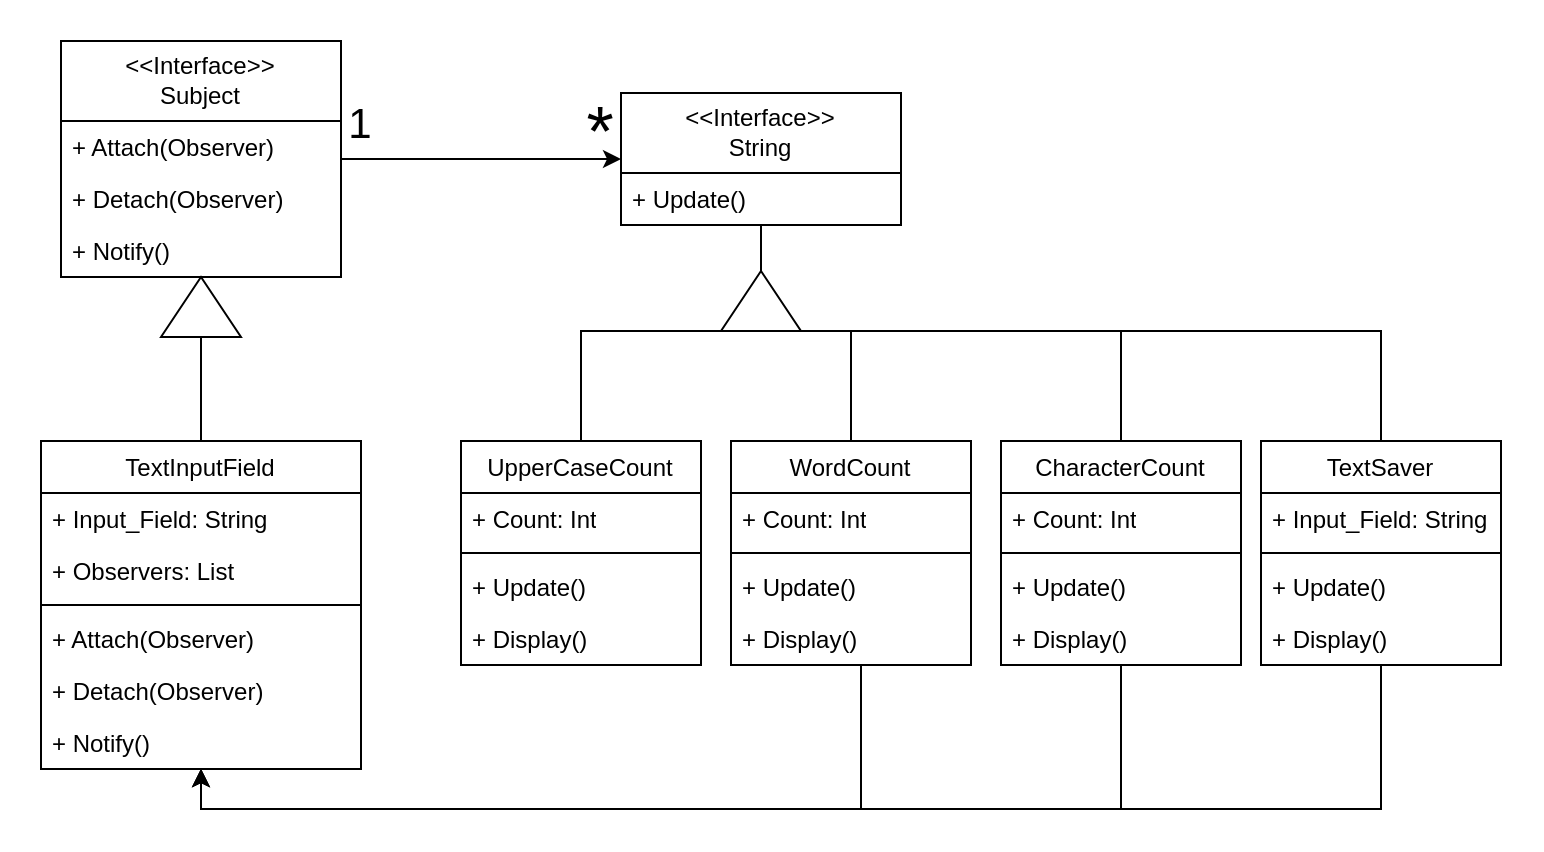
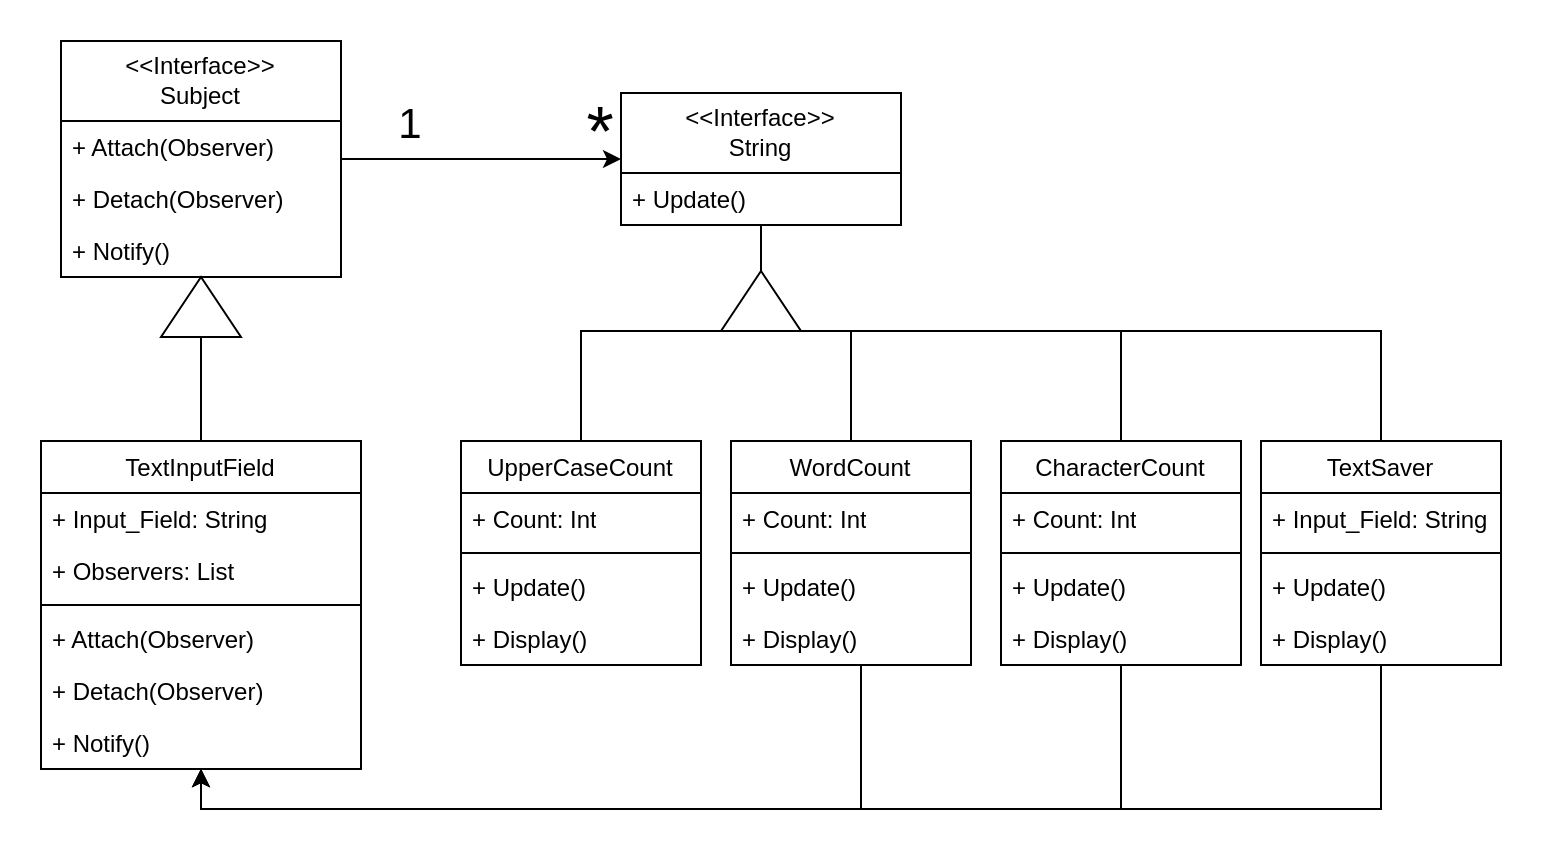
(361, 123) -> (411, 123)
